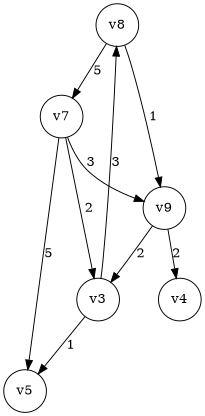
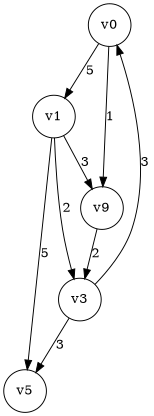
(117, 25) -> (110, 25)
(62, 117) -> (54, 117)
(180, 300) -> none
(71, 345) -> (61, 345)
